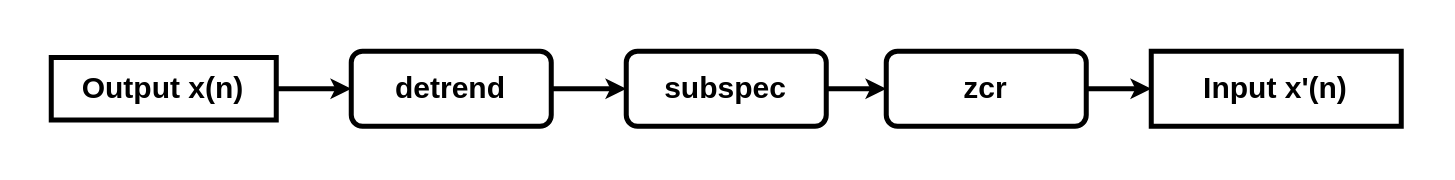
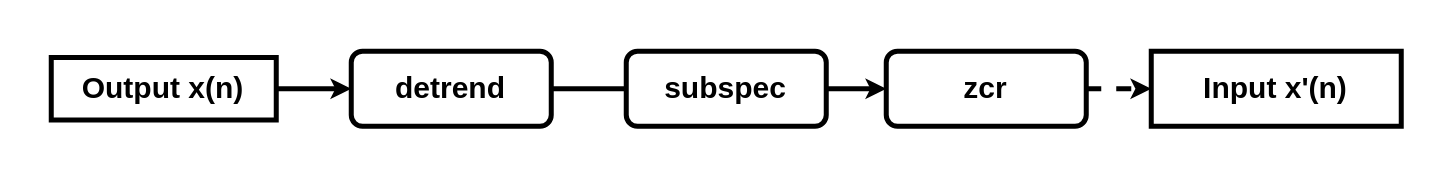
(610, 89) -> (616, 89)
(1108, 89) -> (1108, 89)
